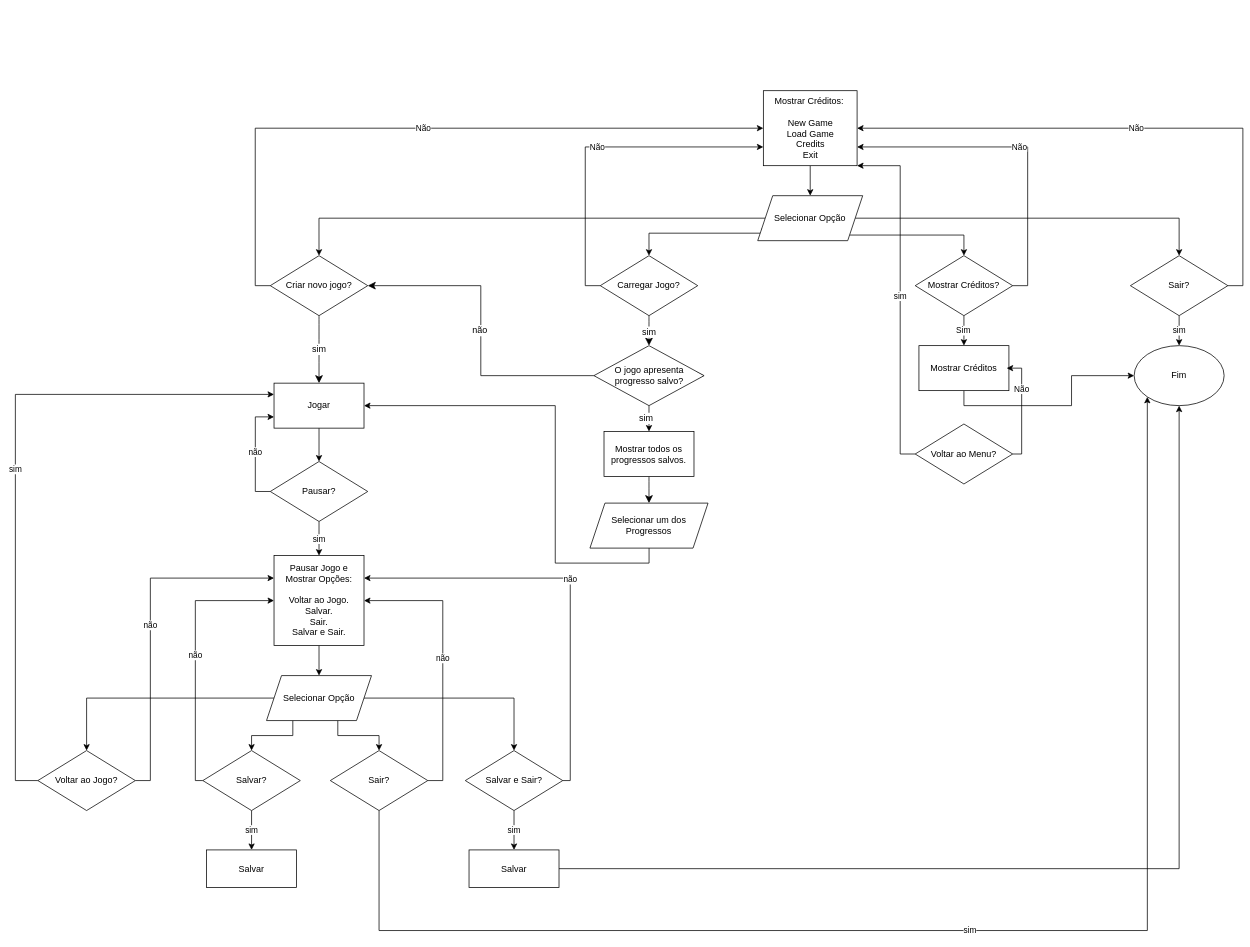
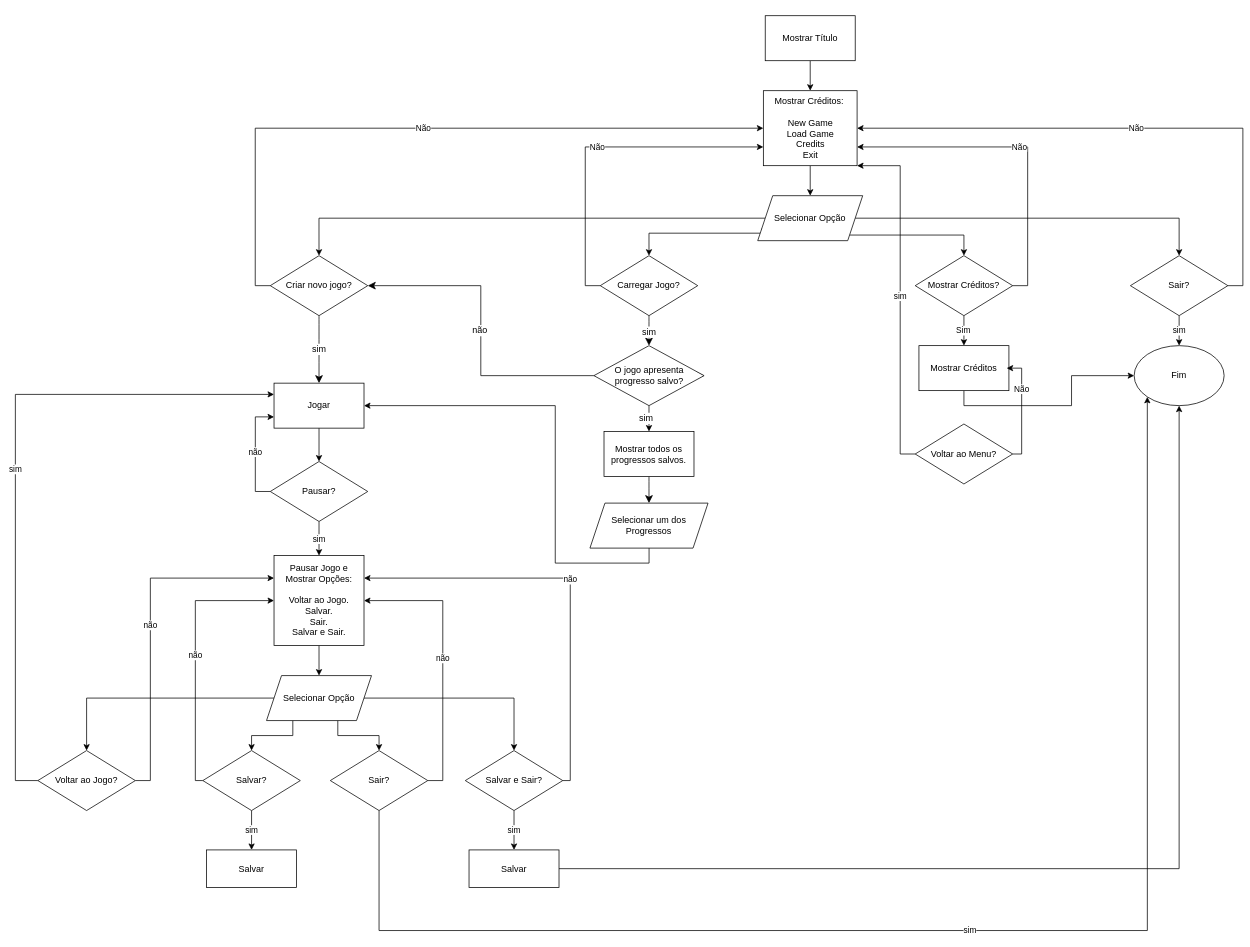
none -> (810, 38)
none -> (810, 72)
